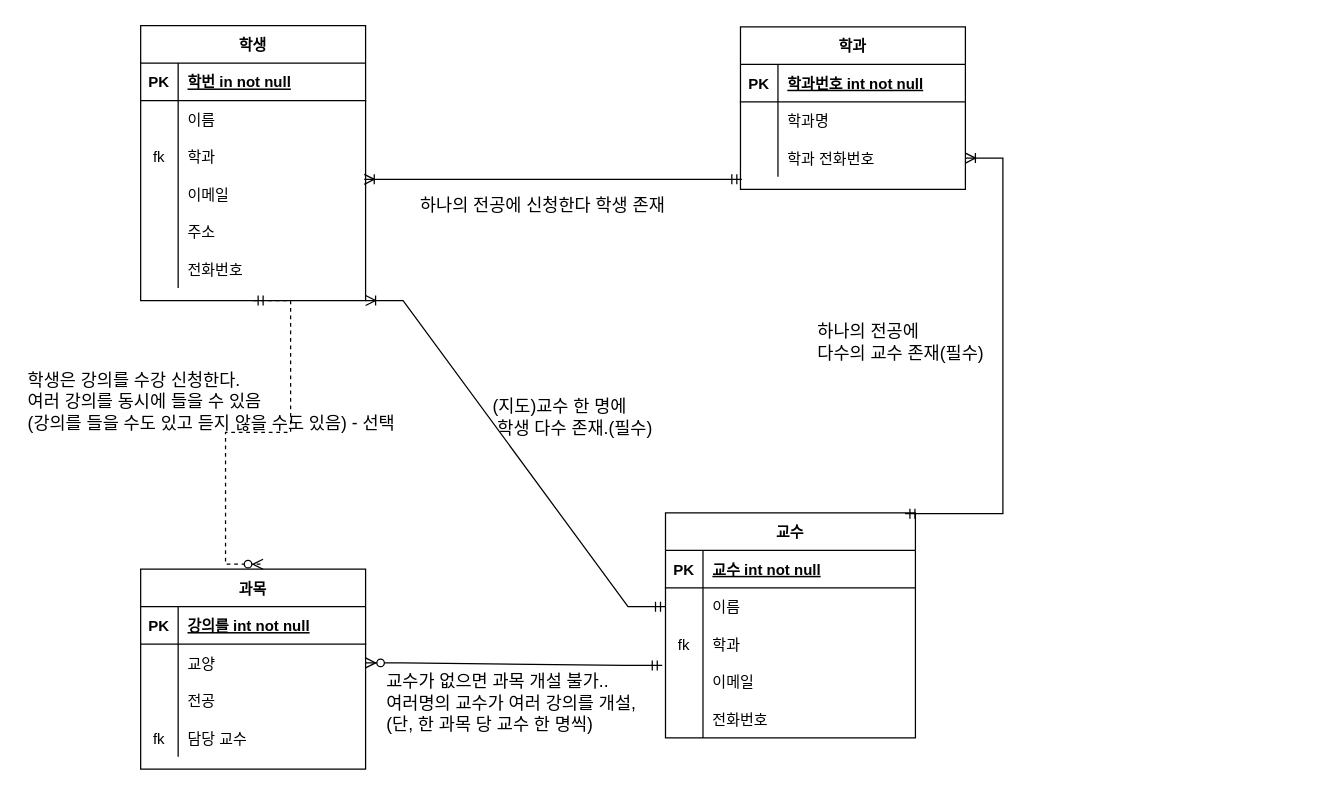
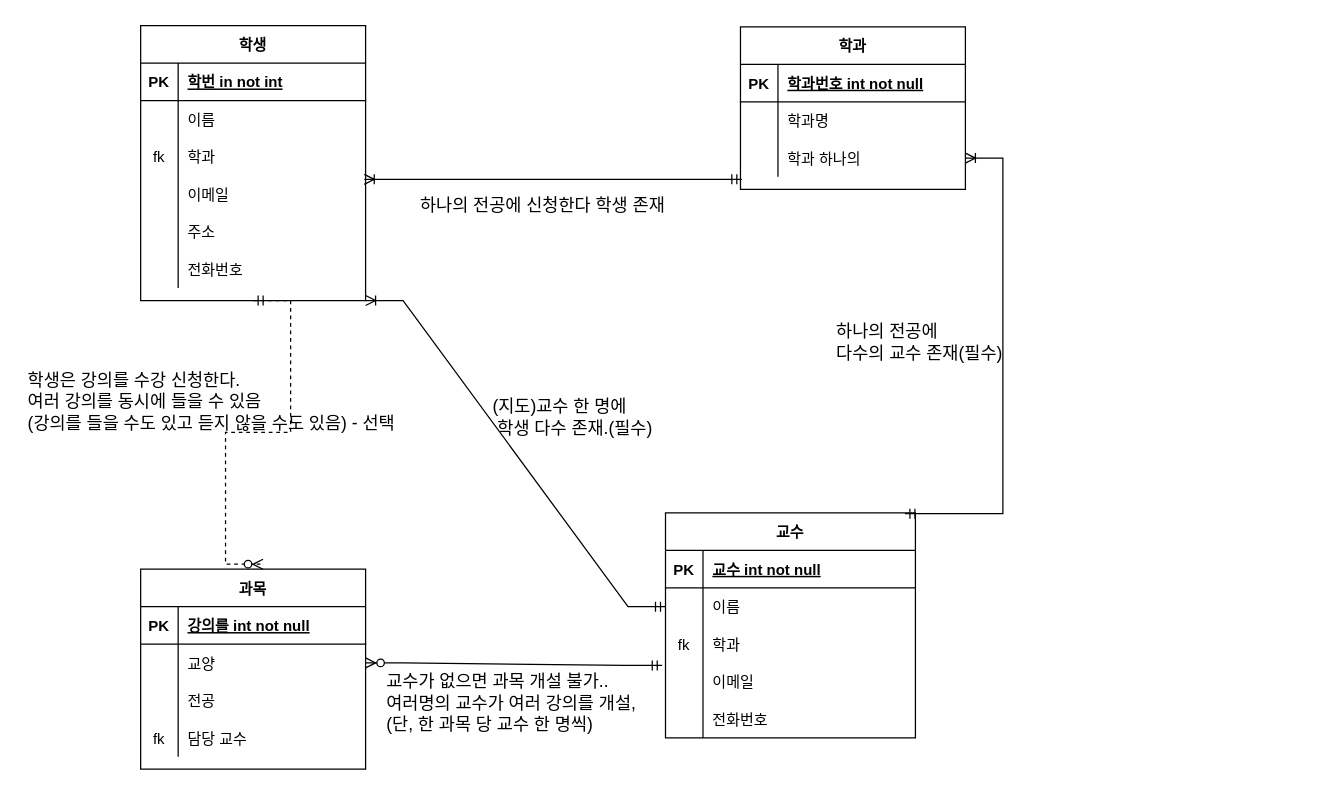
(241, 83) -> (239, 83)
(835, 159) -> (827, 159)
(1060, 338) -> (1079, 338)
